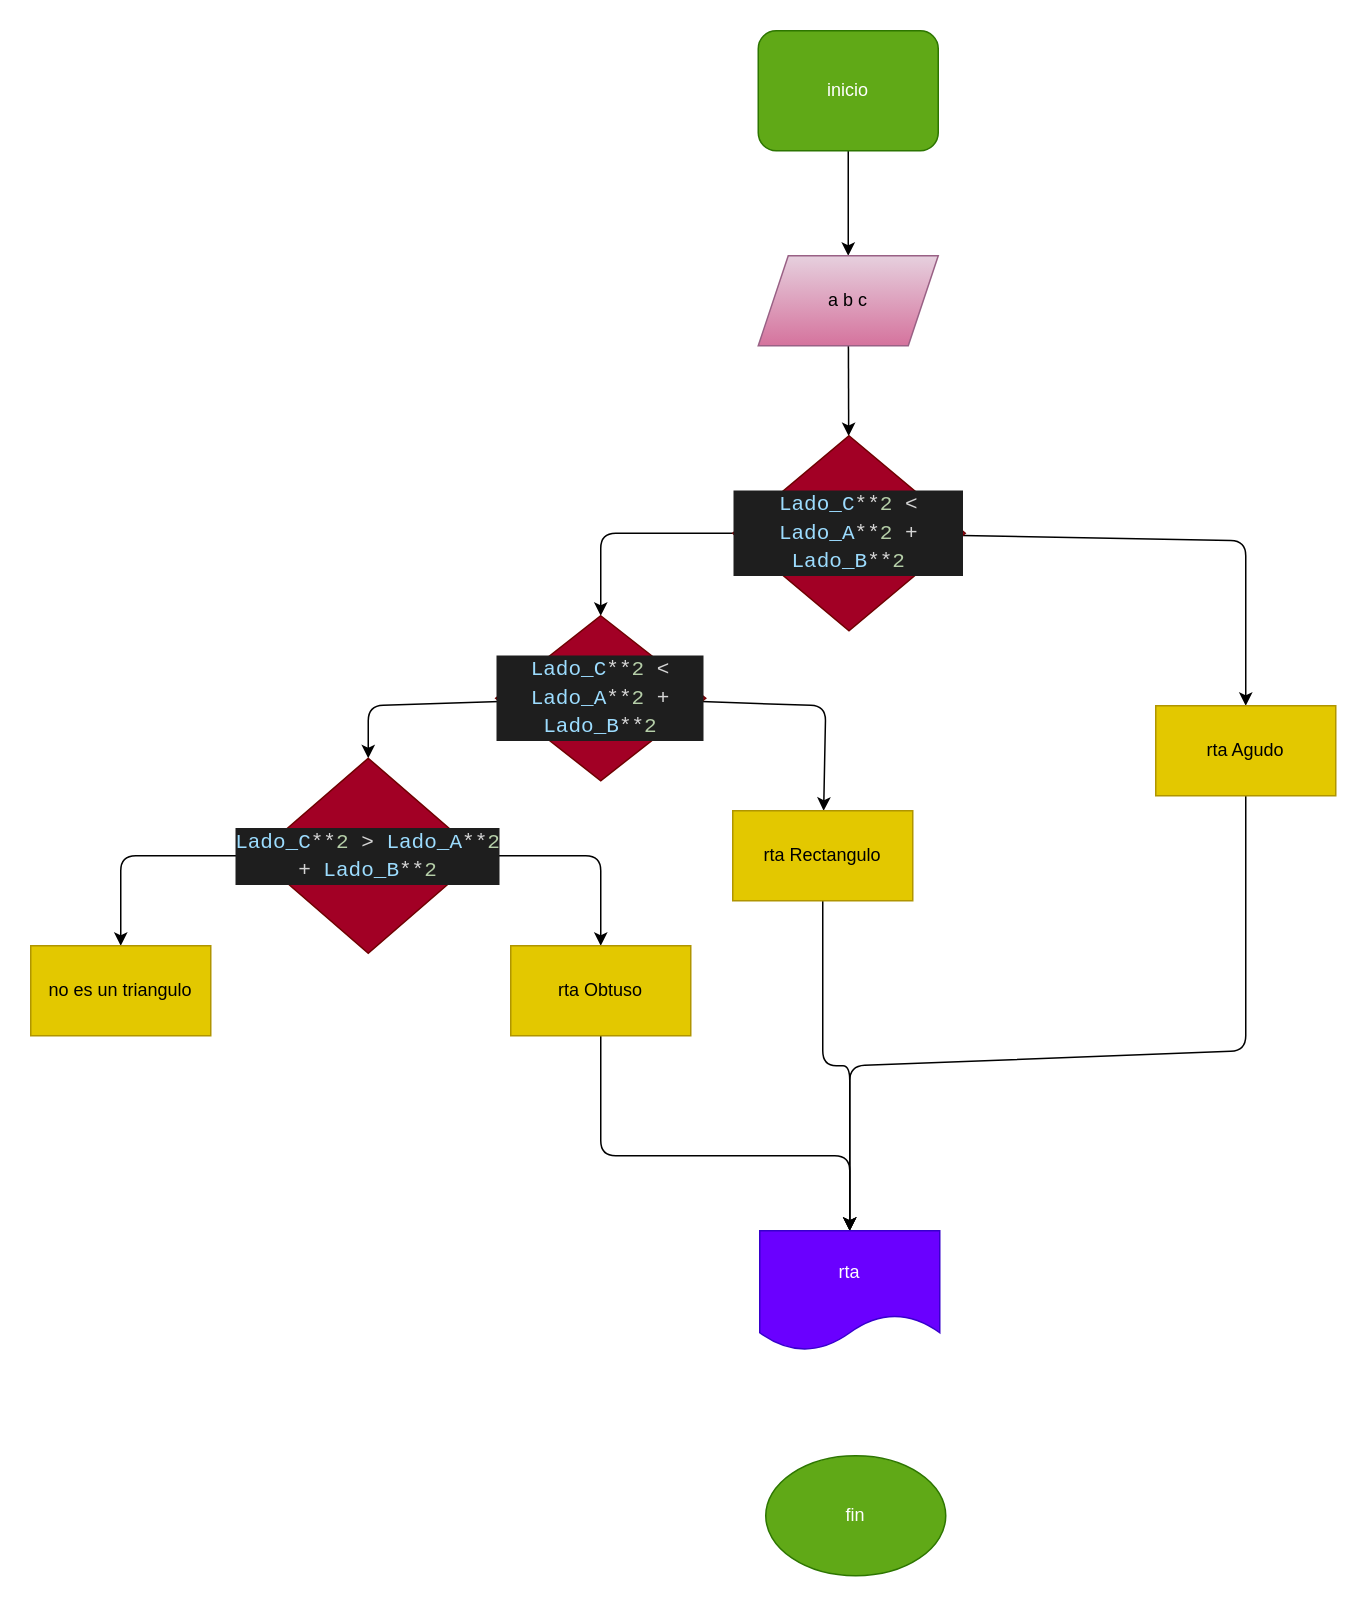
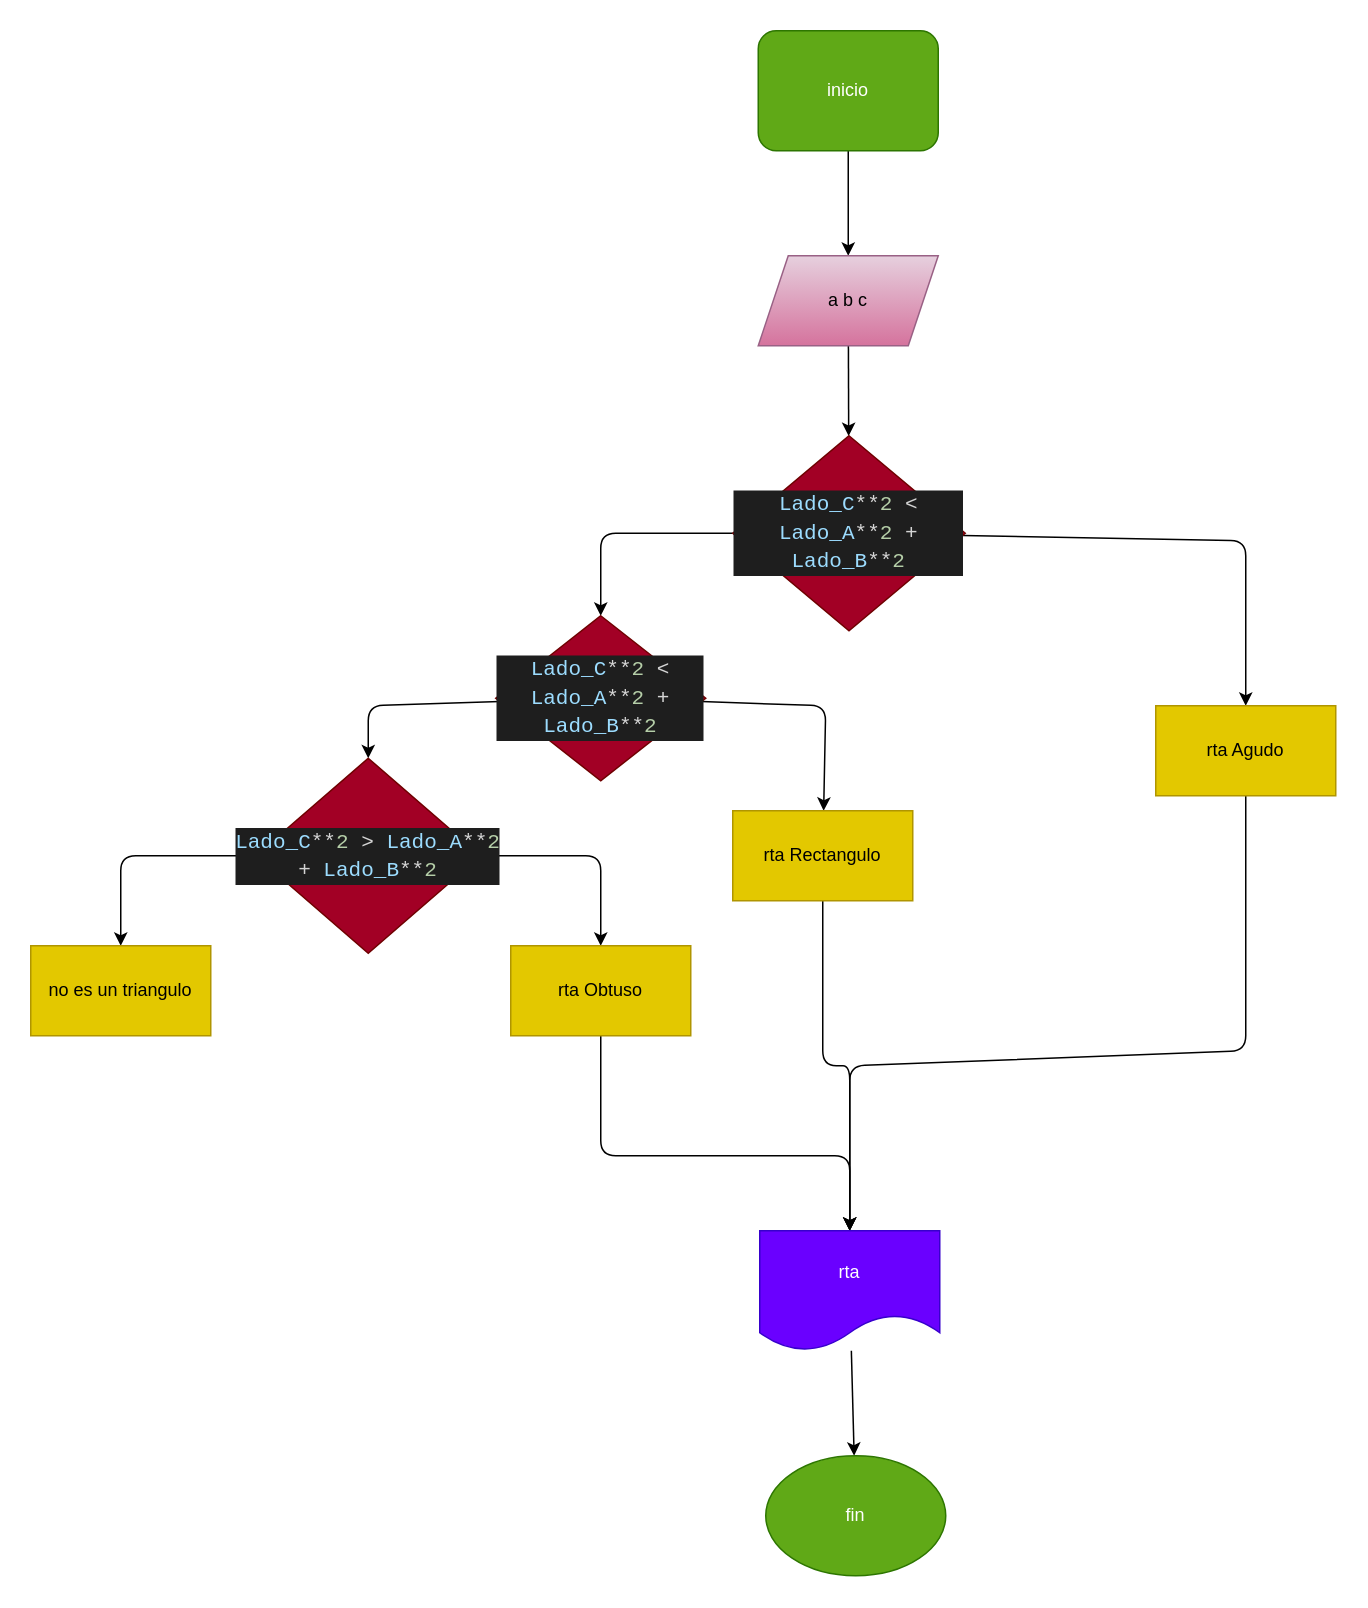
none -> (853, 1398)
